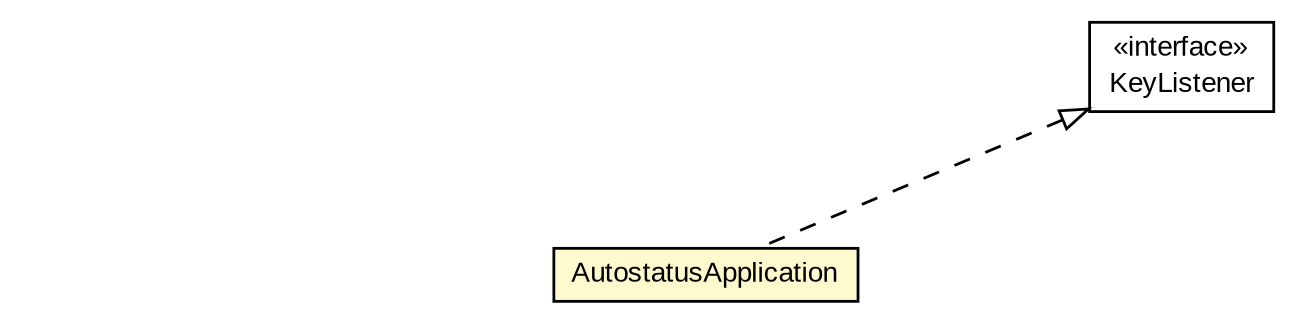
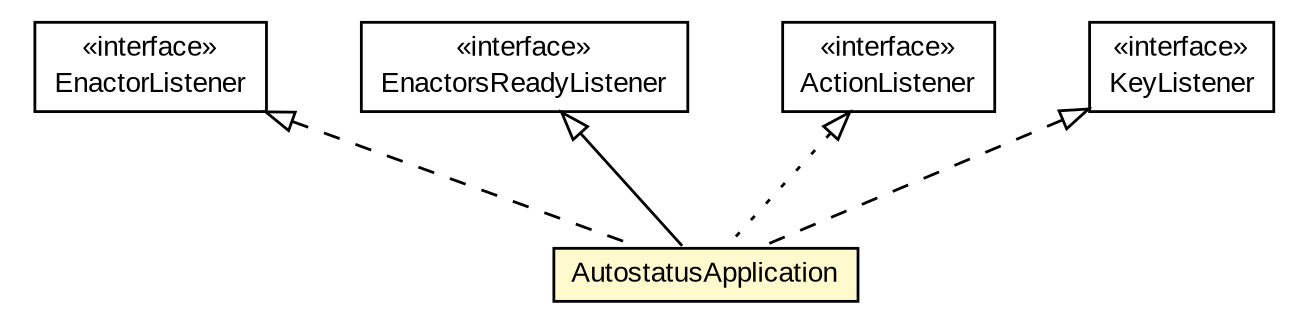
none -> (149, 67)
none -> (523, 67)
none -> (889, 67)
